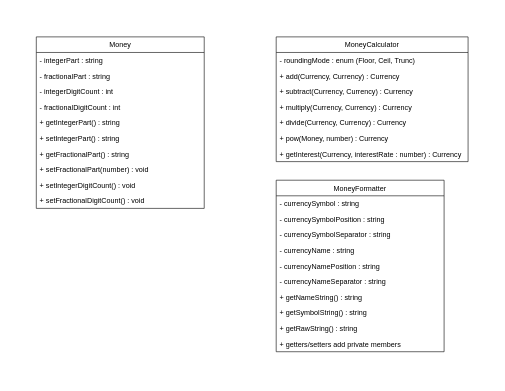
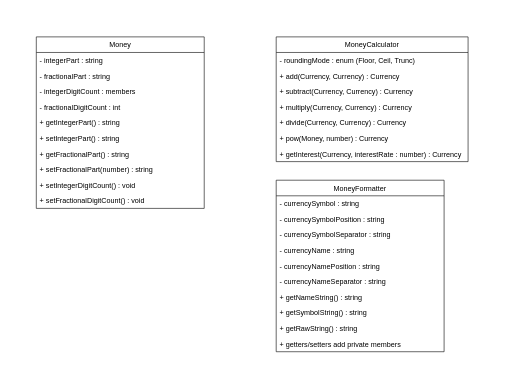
(83, 92) -> (92, 92)
(102, 170) -> (106, 170)
